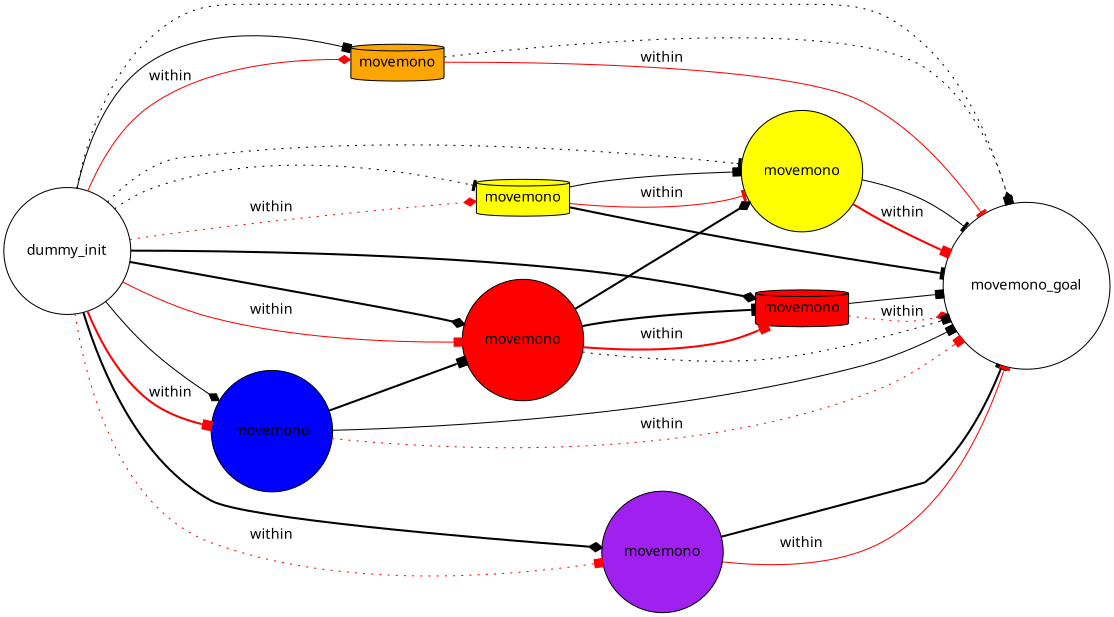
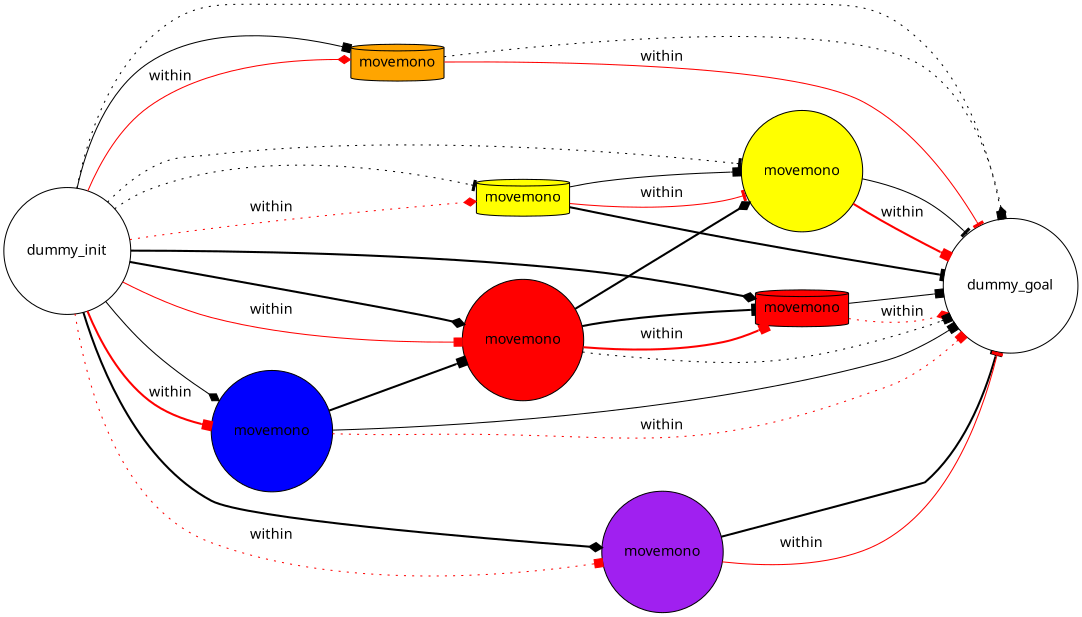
(1027, 286) -> (1011, 286)
